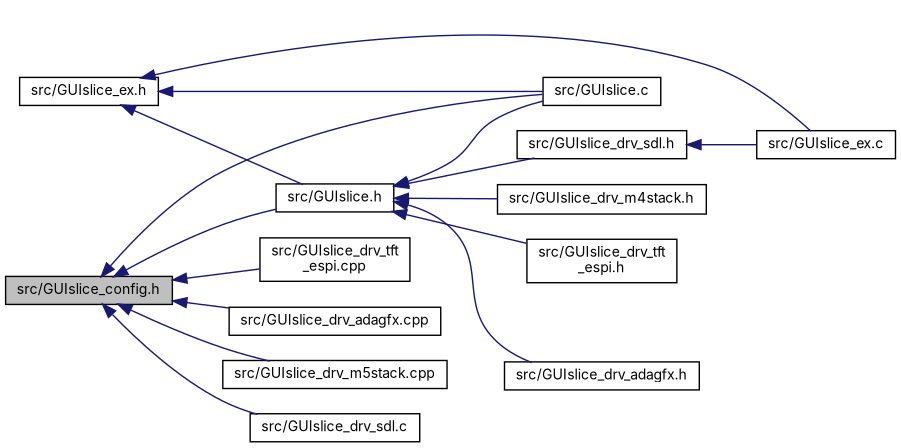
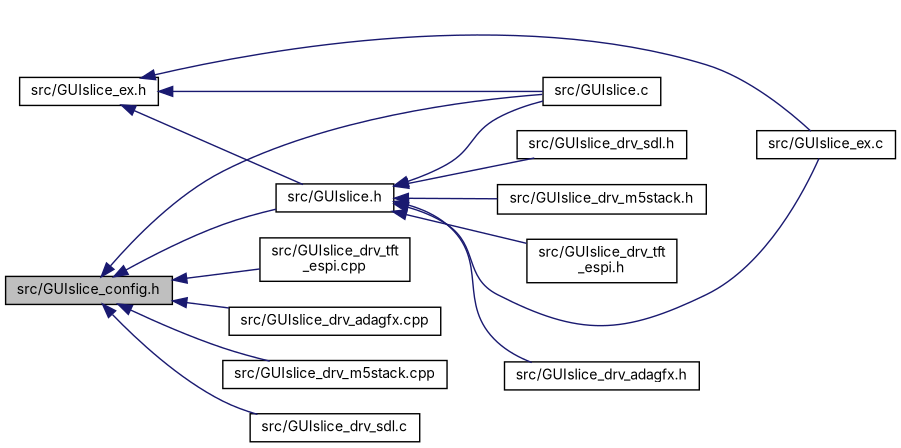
(729, 145) -> (626, 323)
(602, 199) -> (602, 199)
